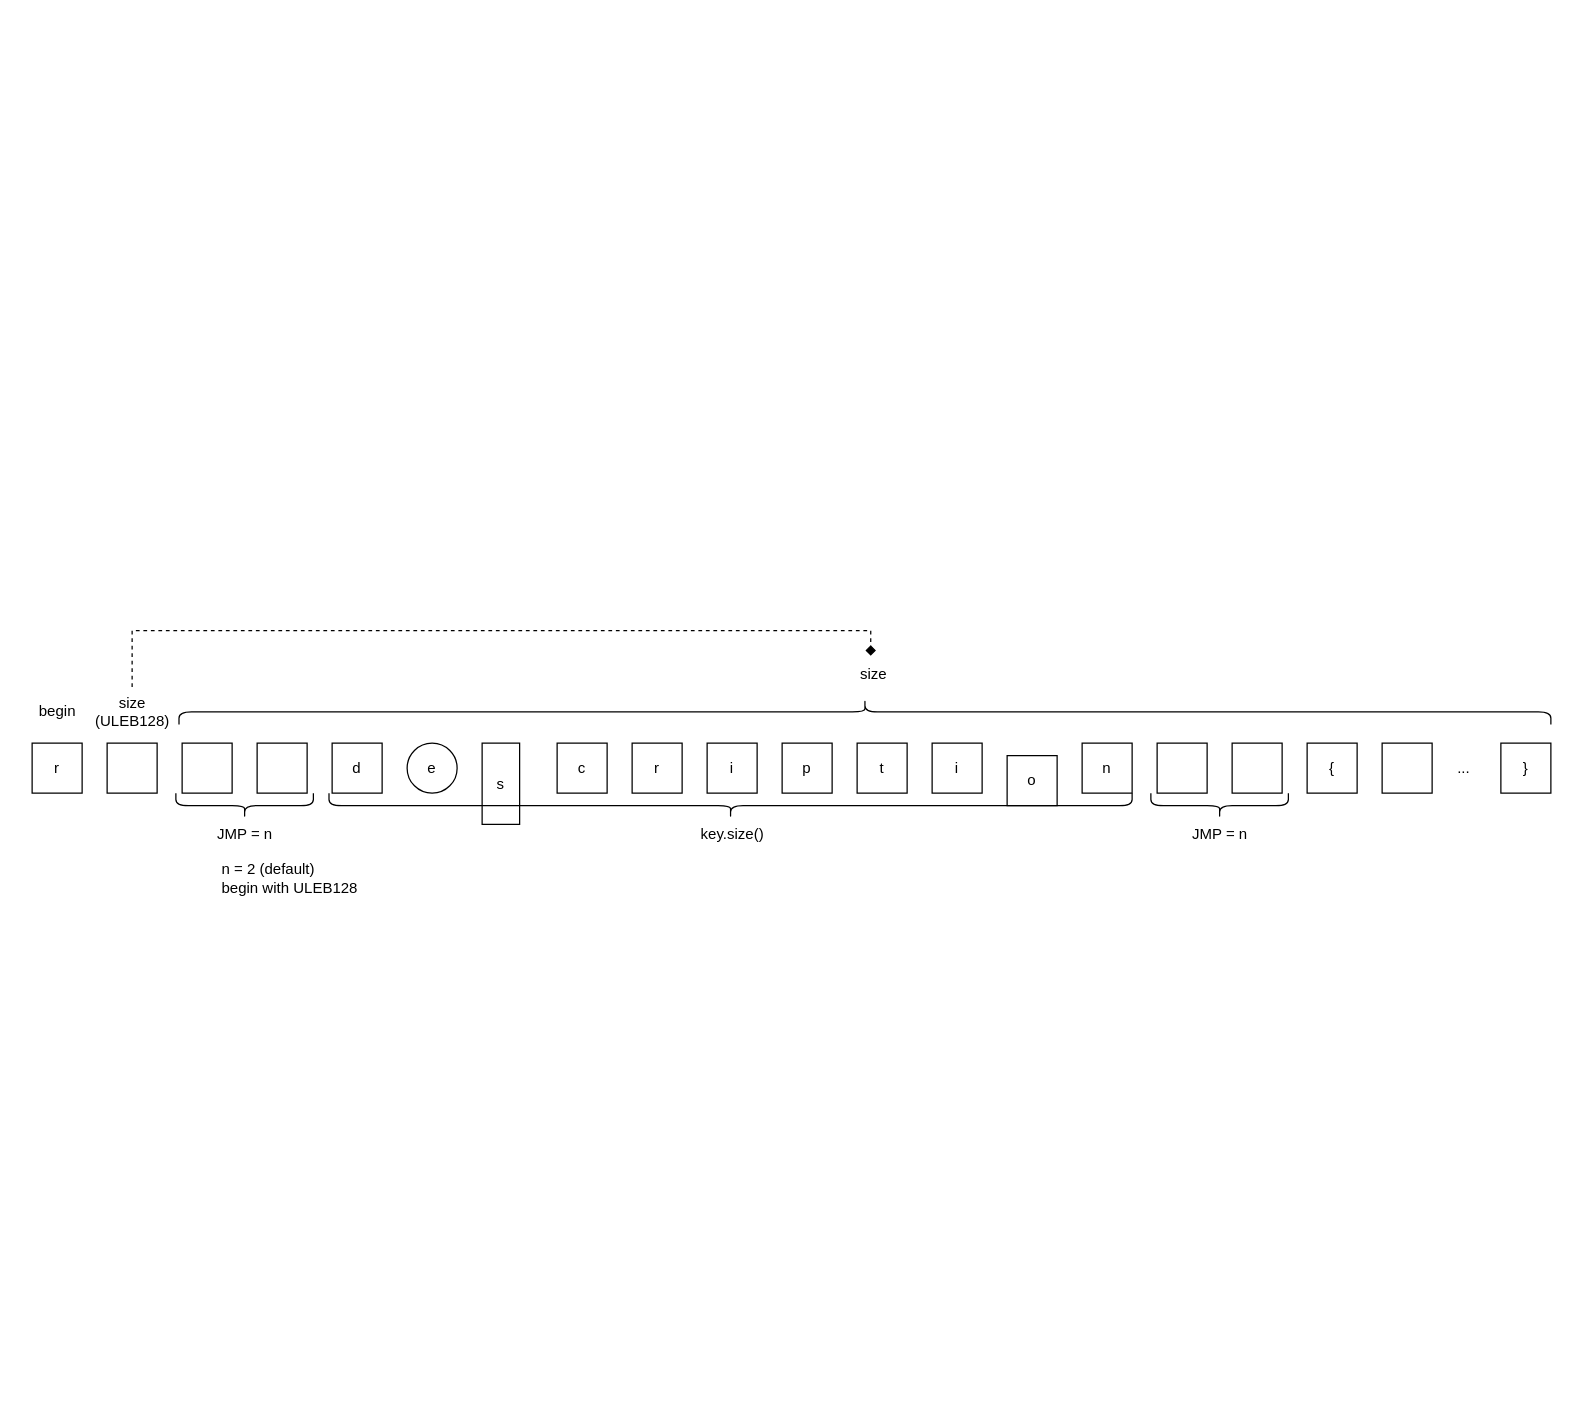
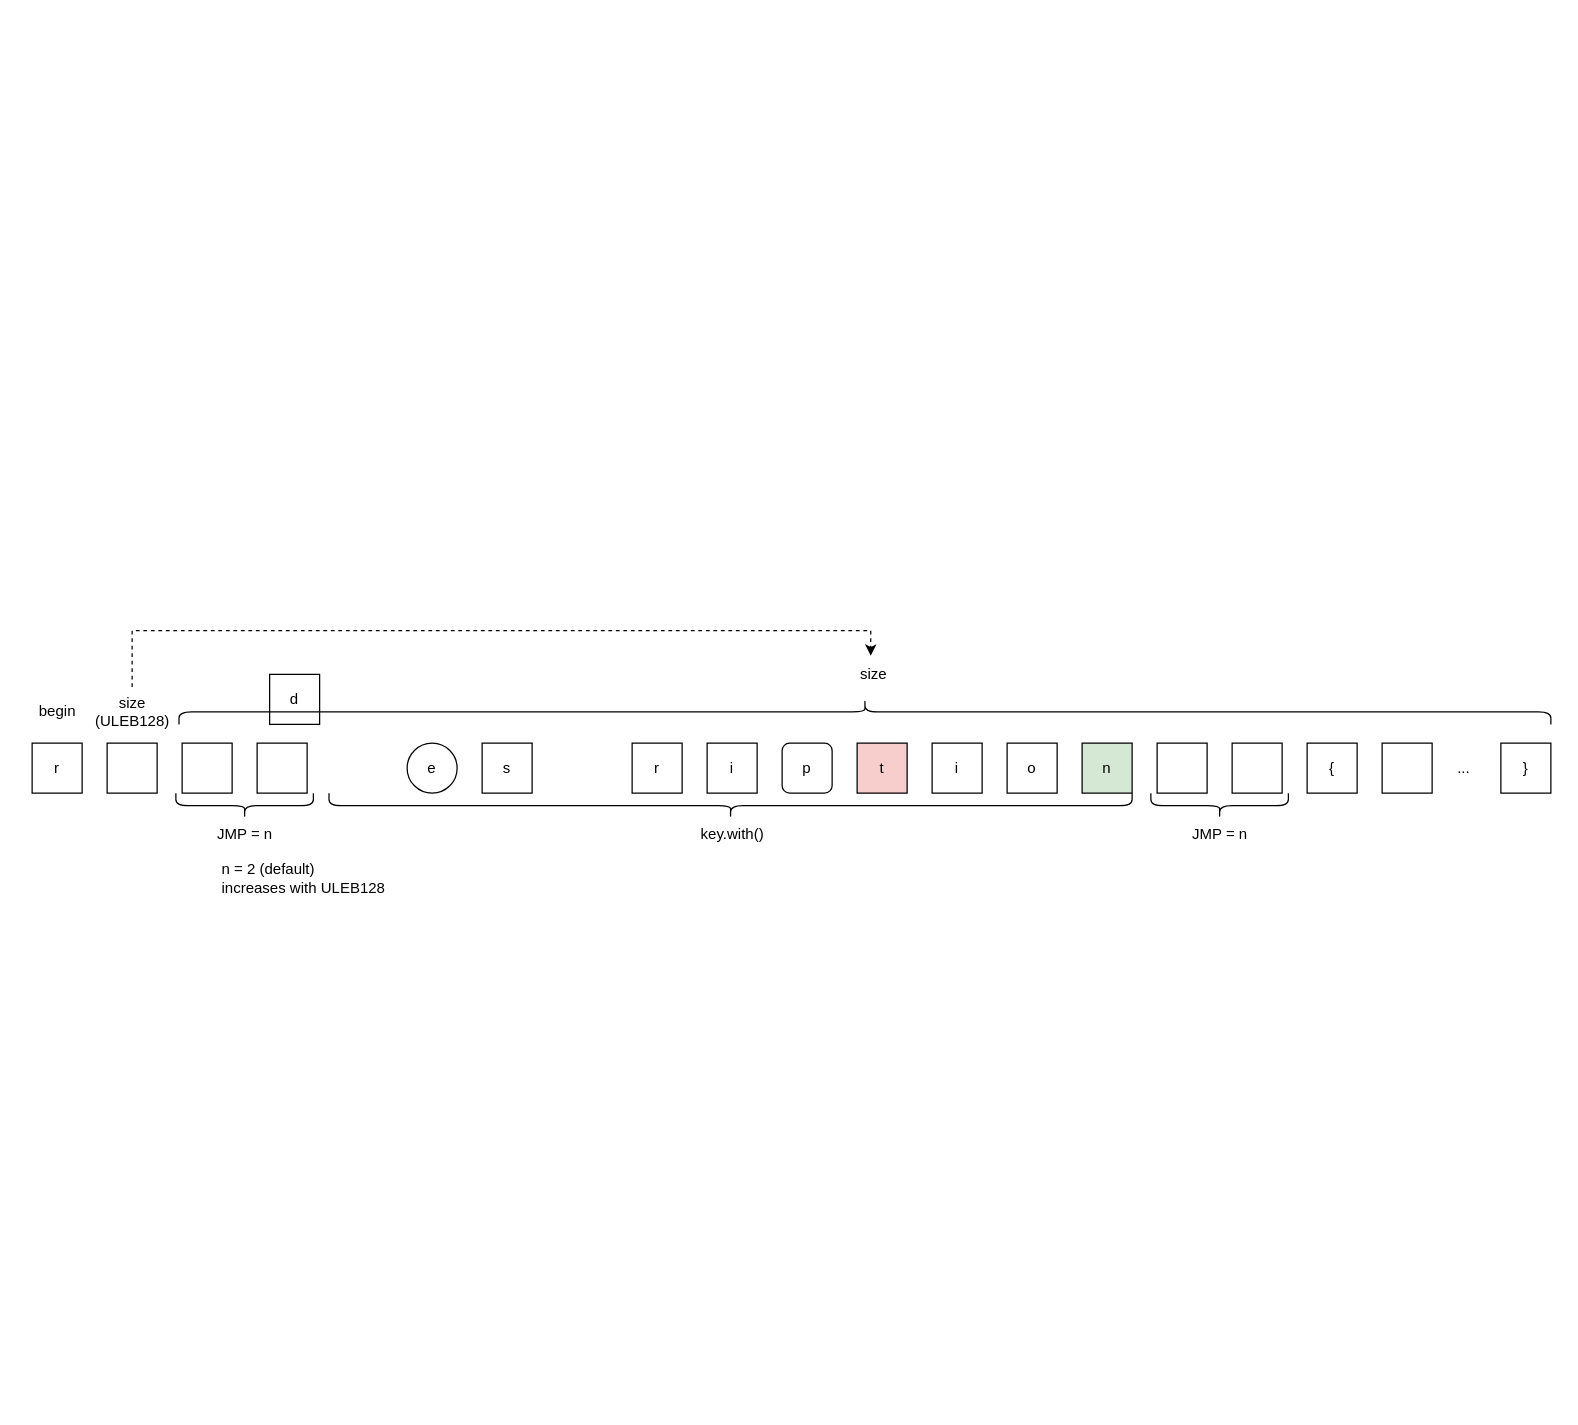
(870, 645) -> (870, 646)
(357, 768) -> (294, 699)
(582, 768) -> none
(807, 768) -> (807, 768)
(882, 768) -> (882, 768)
(1107, 768) -> (1107, 768)
(1032, 781) -> (1032, 768)
(501, 784) -> (507, 768)
(733, 834) -> (733, 834)
(290, 878) -> (306, 878)
